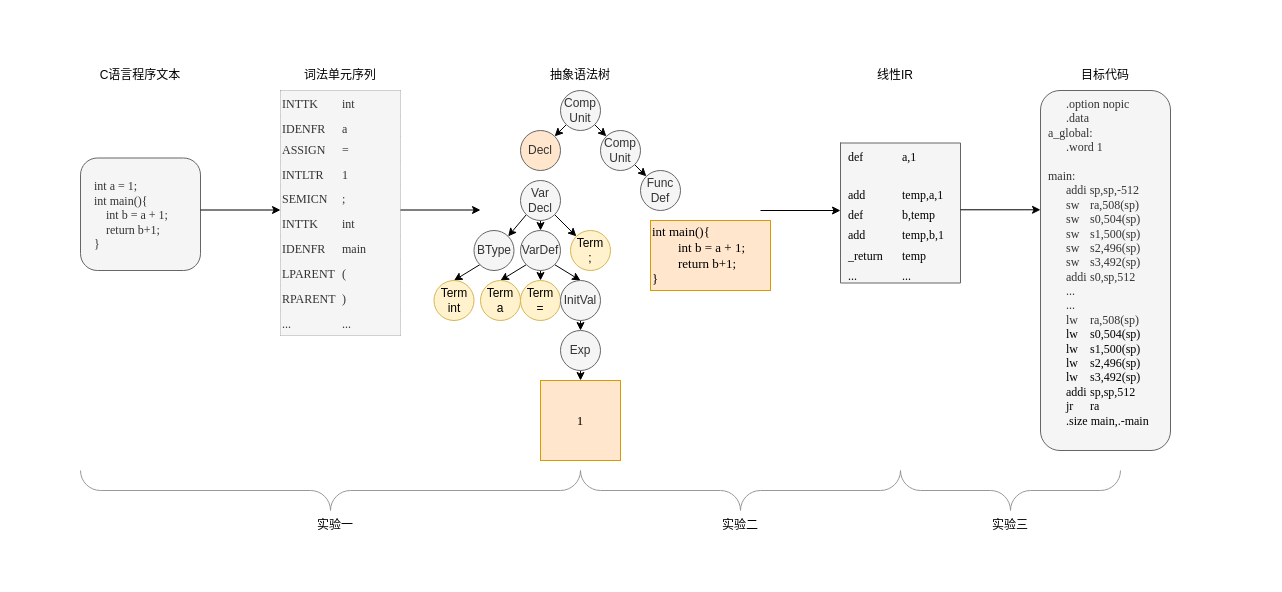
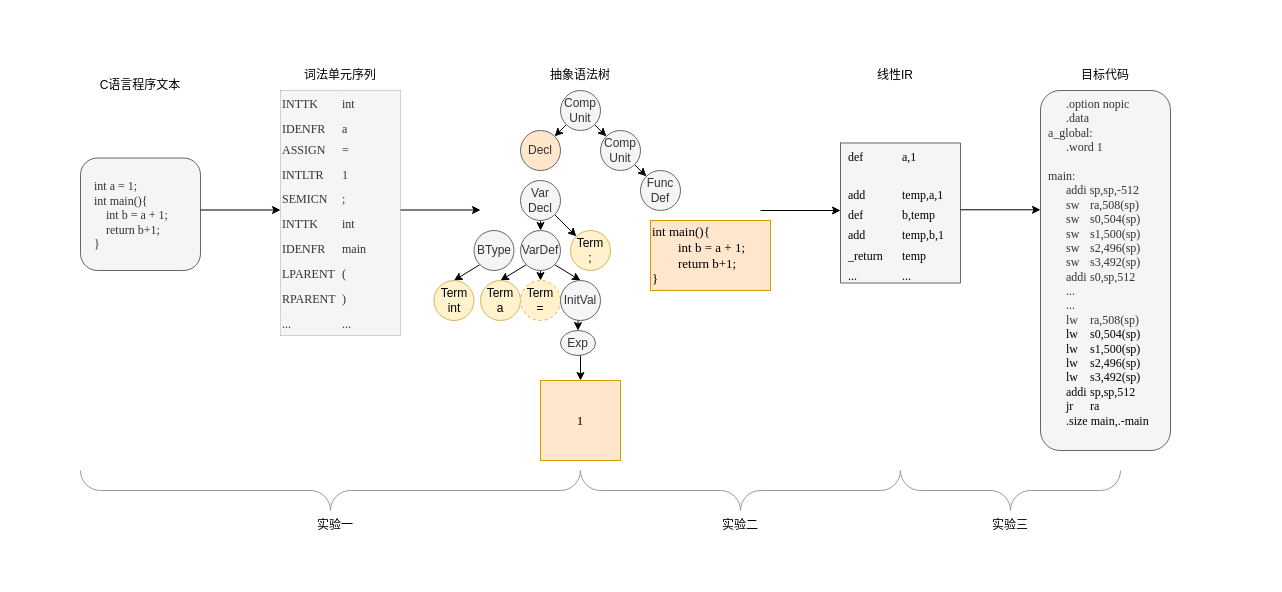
(141, 76) -> (141, 86)
(520, 223) -> none
(541, 301) -> (541, 301)
(581, 351) -> (578, 343)
